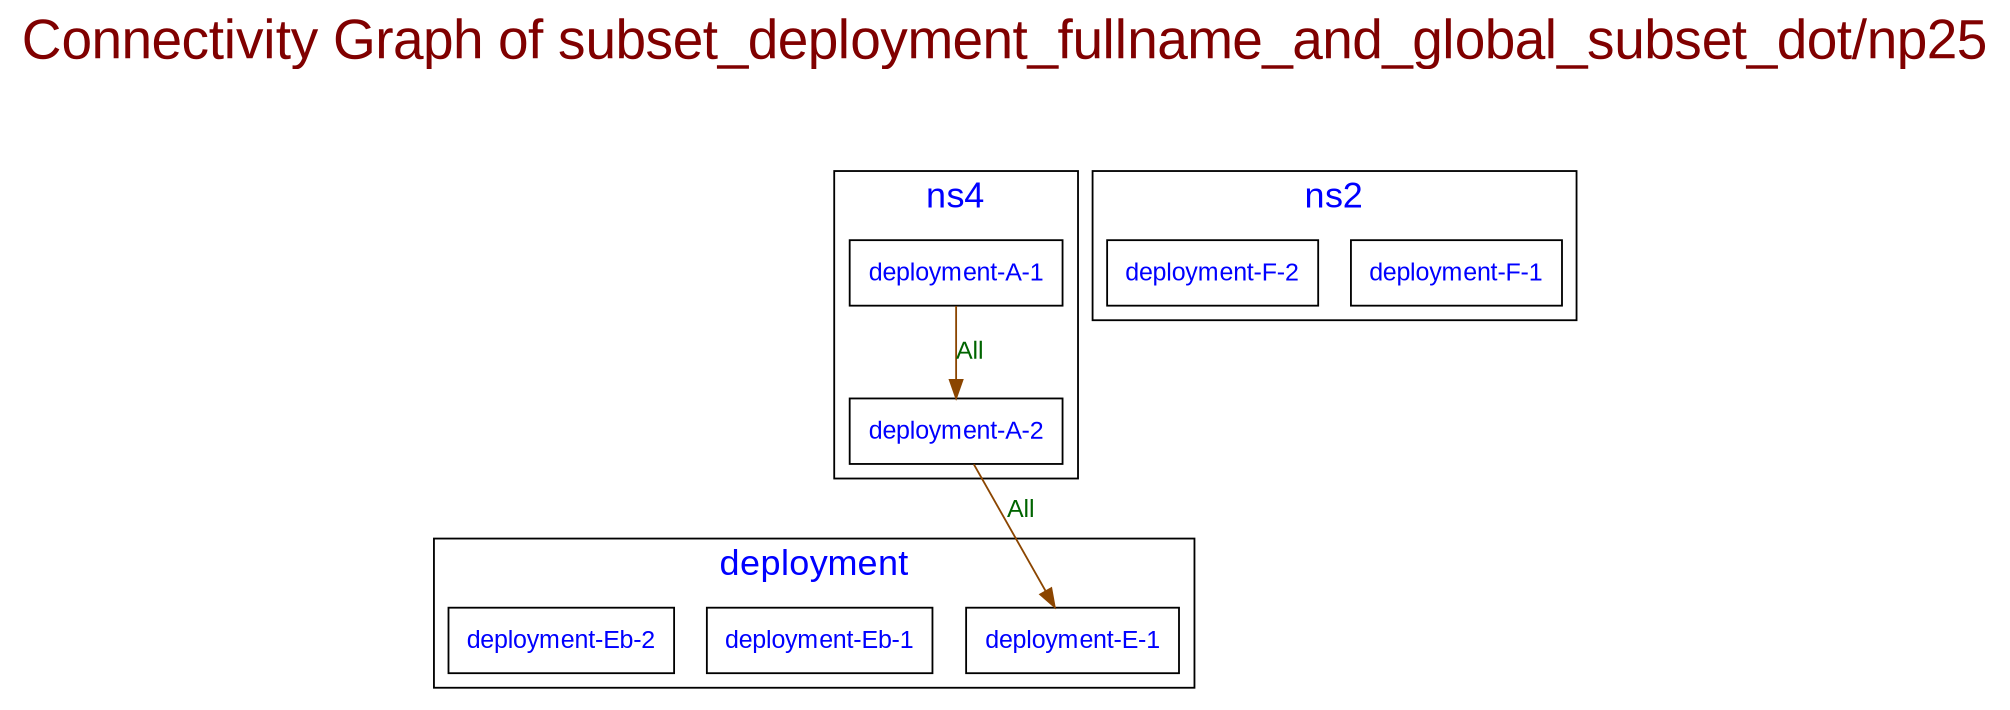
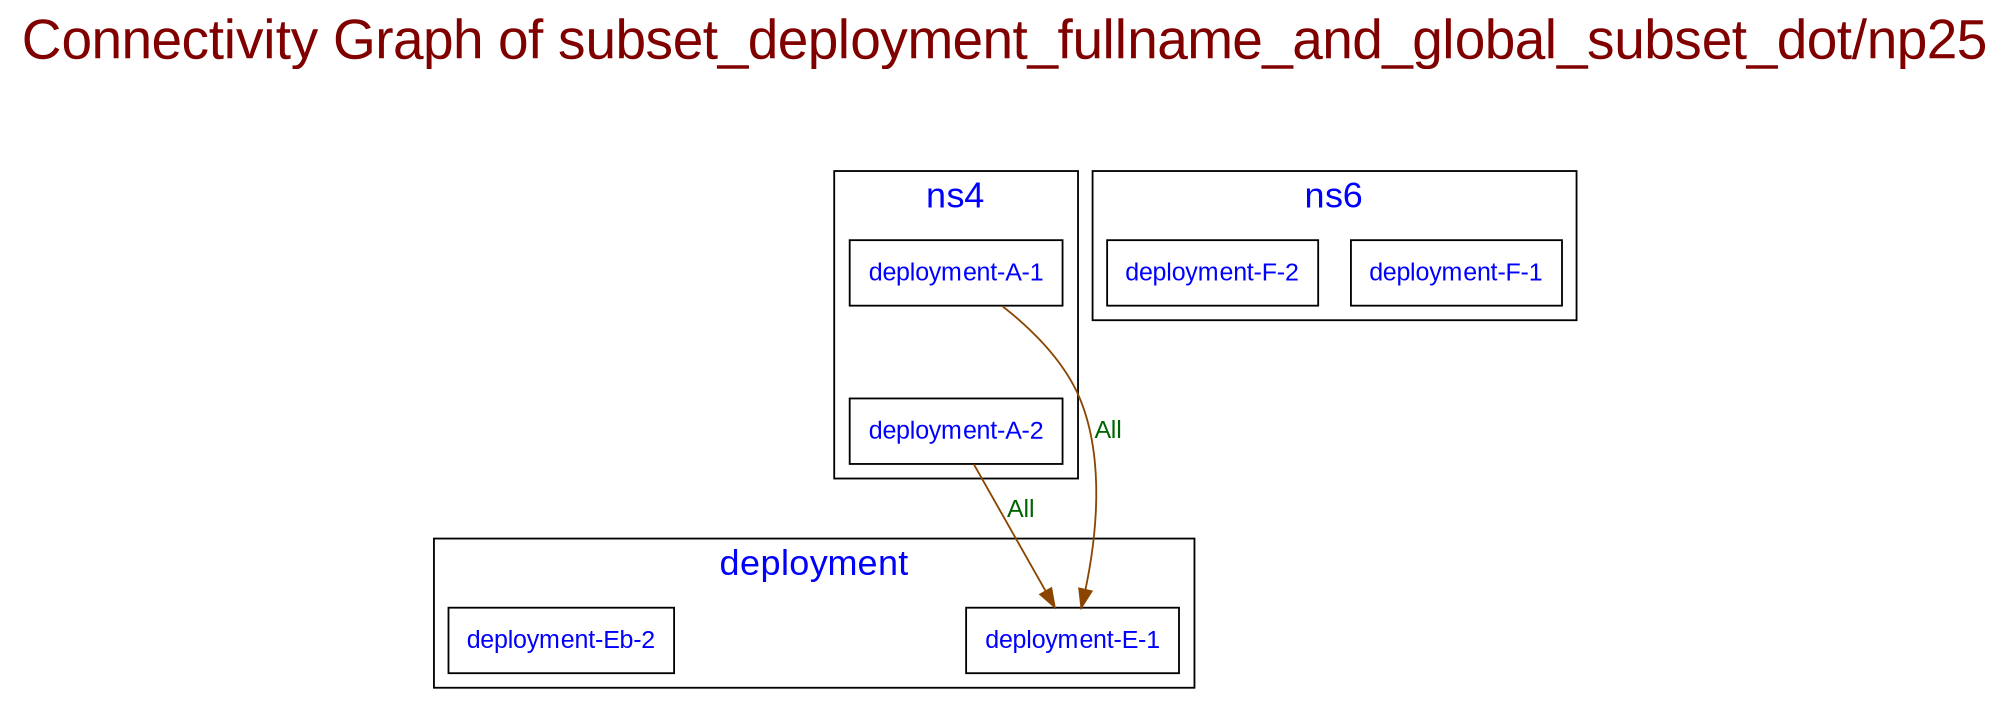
(1335, 198) -> (1335, 198)
(956, 343) -> (1090, 433)
(820, 640) -> none
